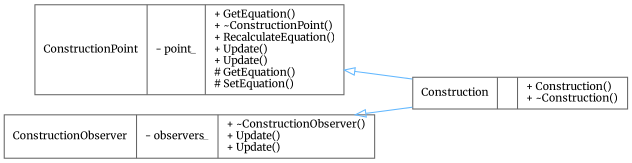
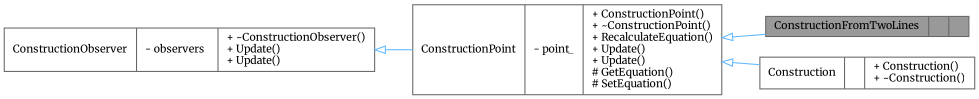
(255, 14) -> (648, 14)
none -> (867, 26)
(389, 110) -> (399, 50)
